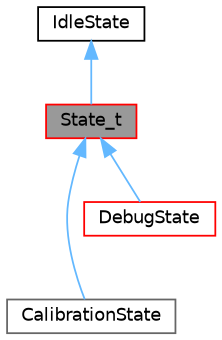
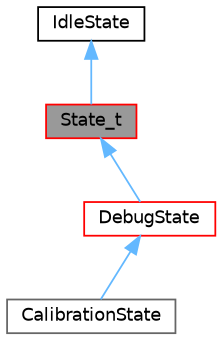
(67, 228) -> (116, 275)
